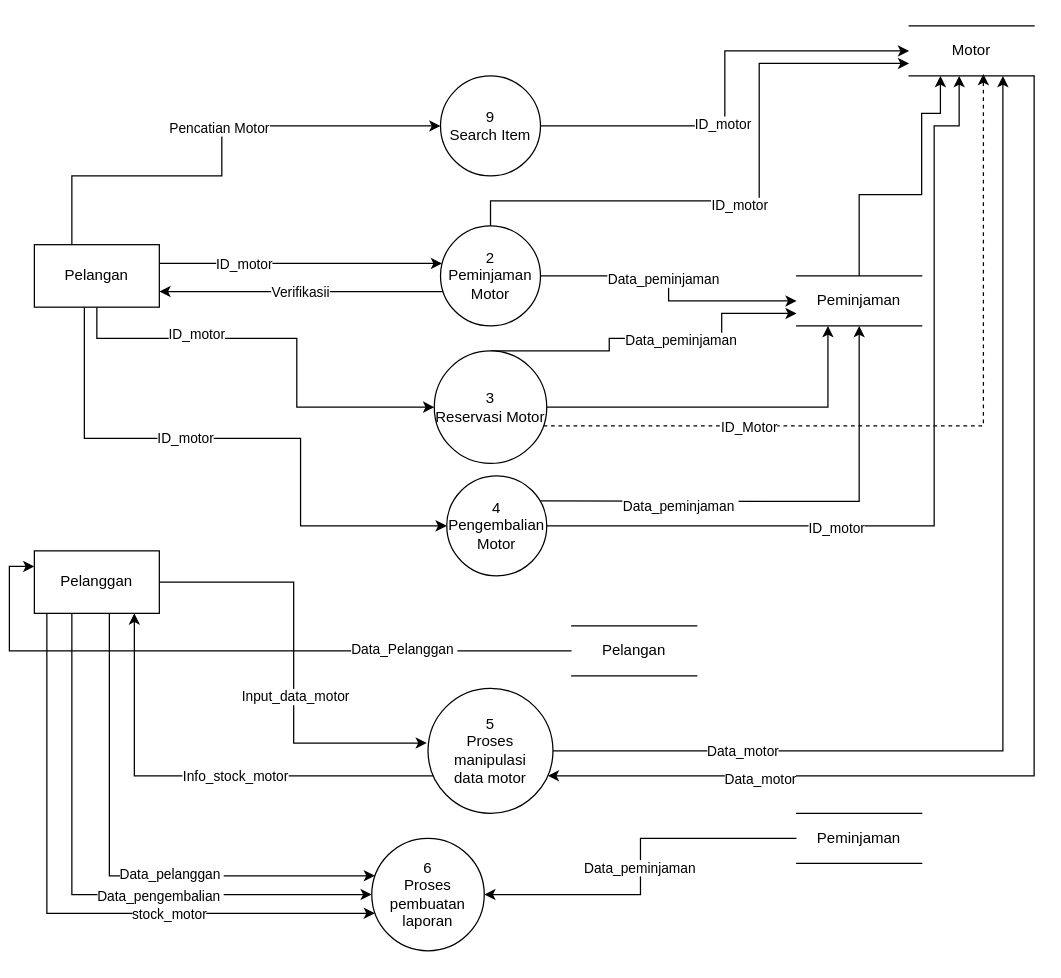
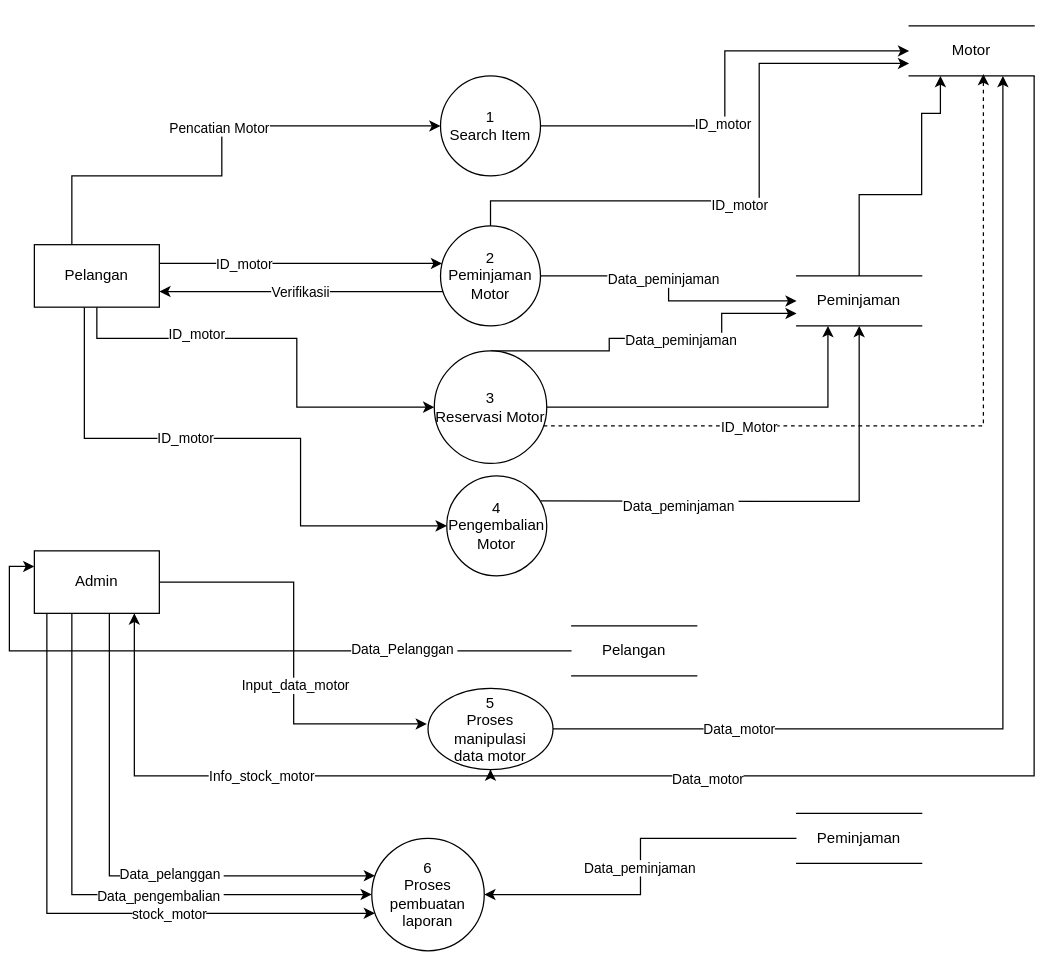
(491, 126) -> (491, 126)
(934, 486) -> none
(97, 582) -> (97, 582)
(491, 751) -> (491, 729)
